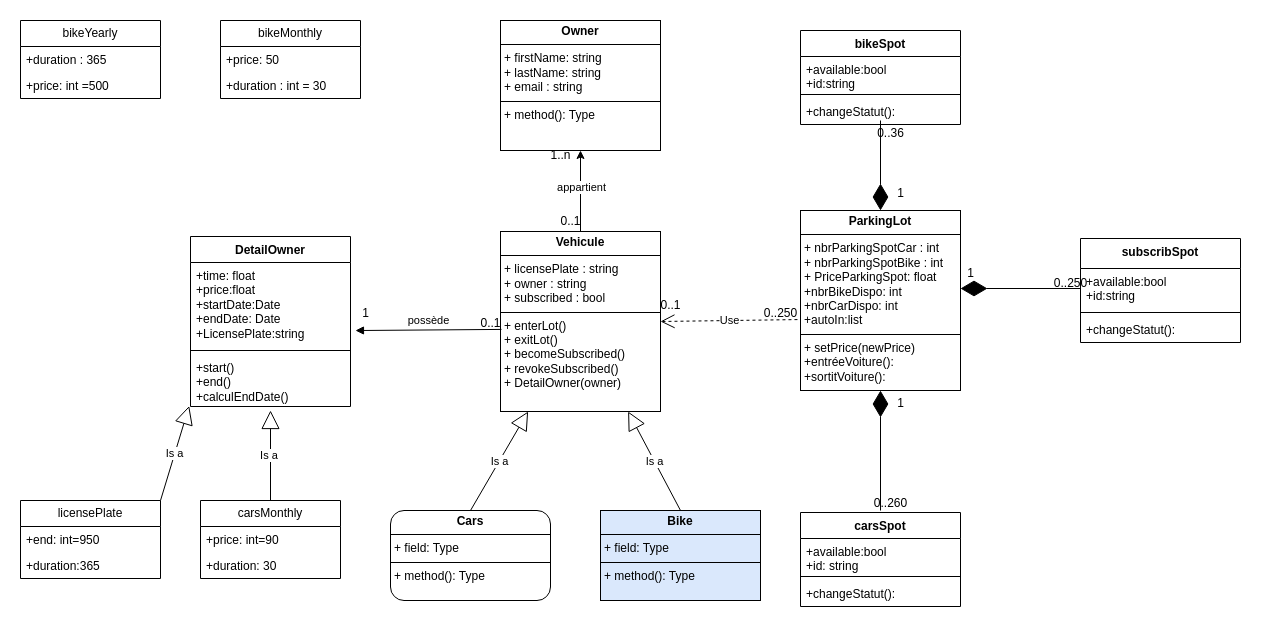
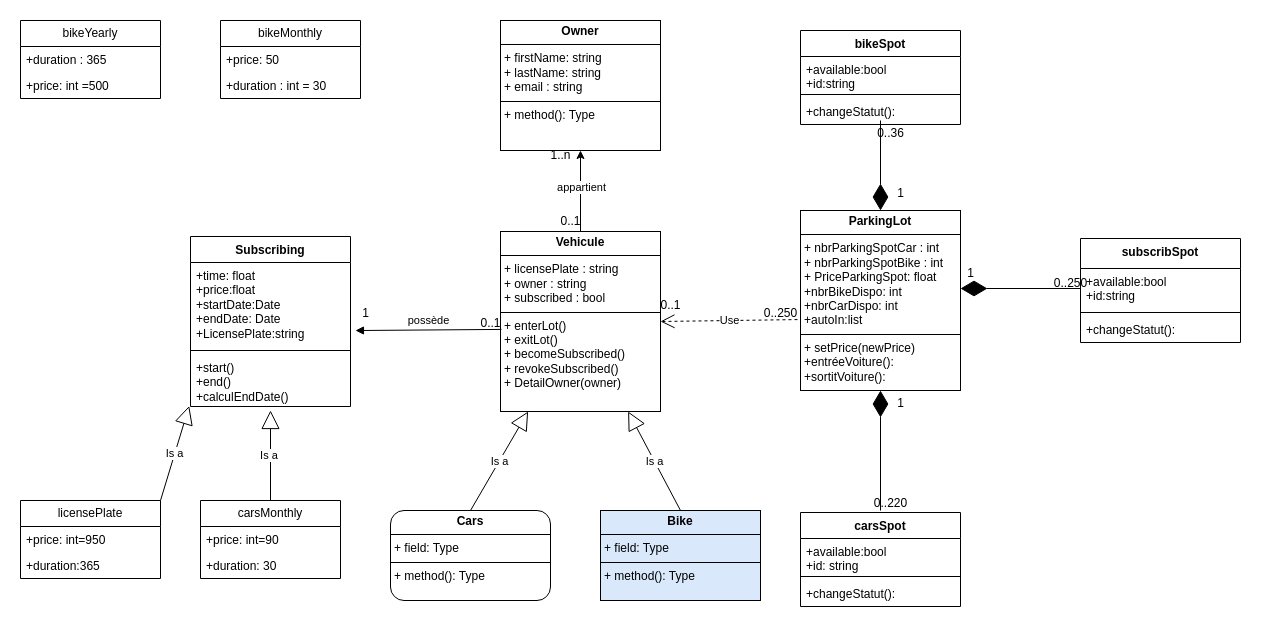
(271, 251) -> (271, 251)
(891, 504) -> (891, 504)
(66, 541) -> (71, 541)
